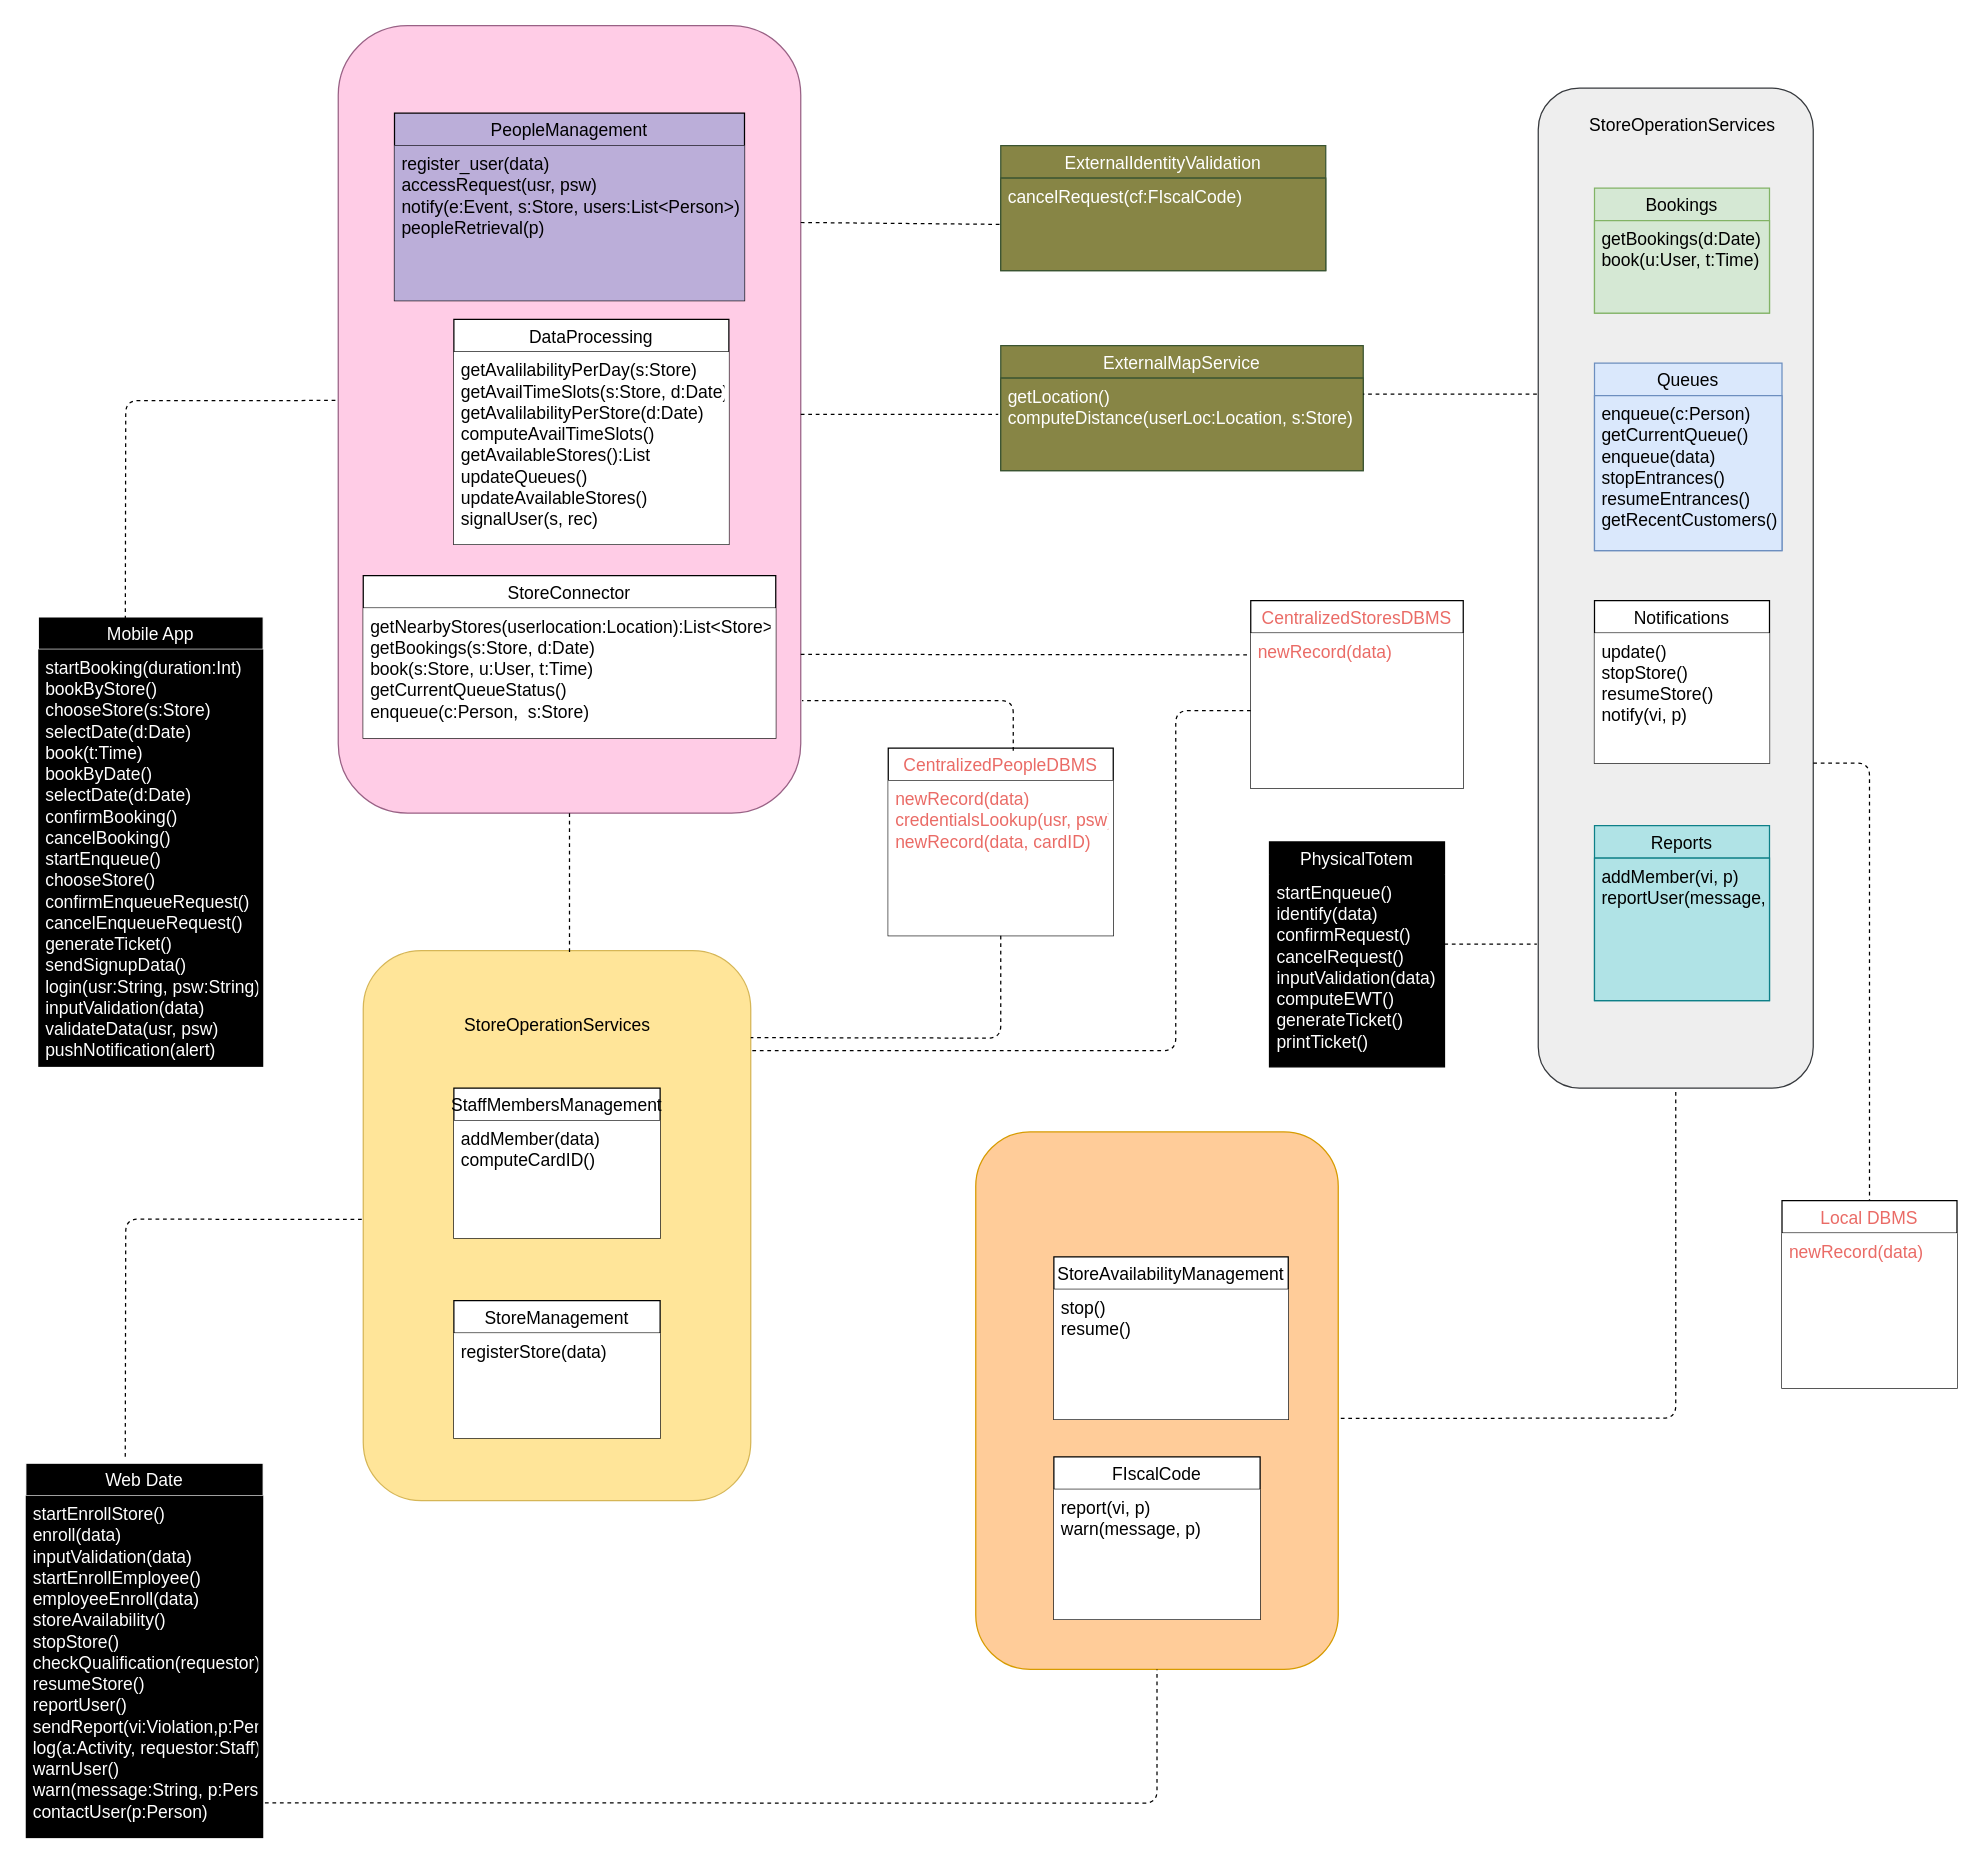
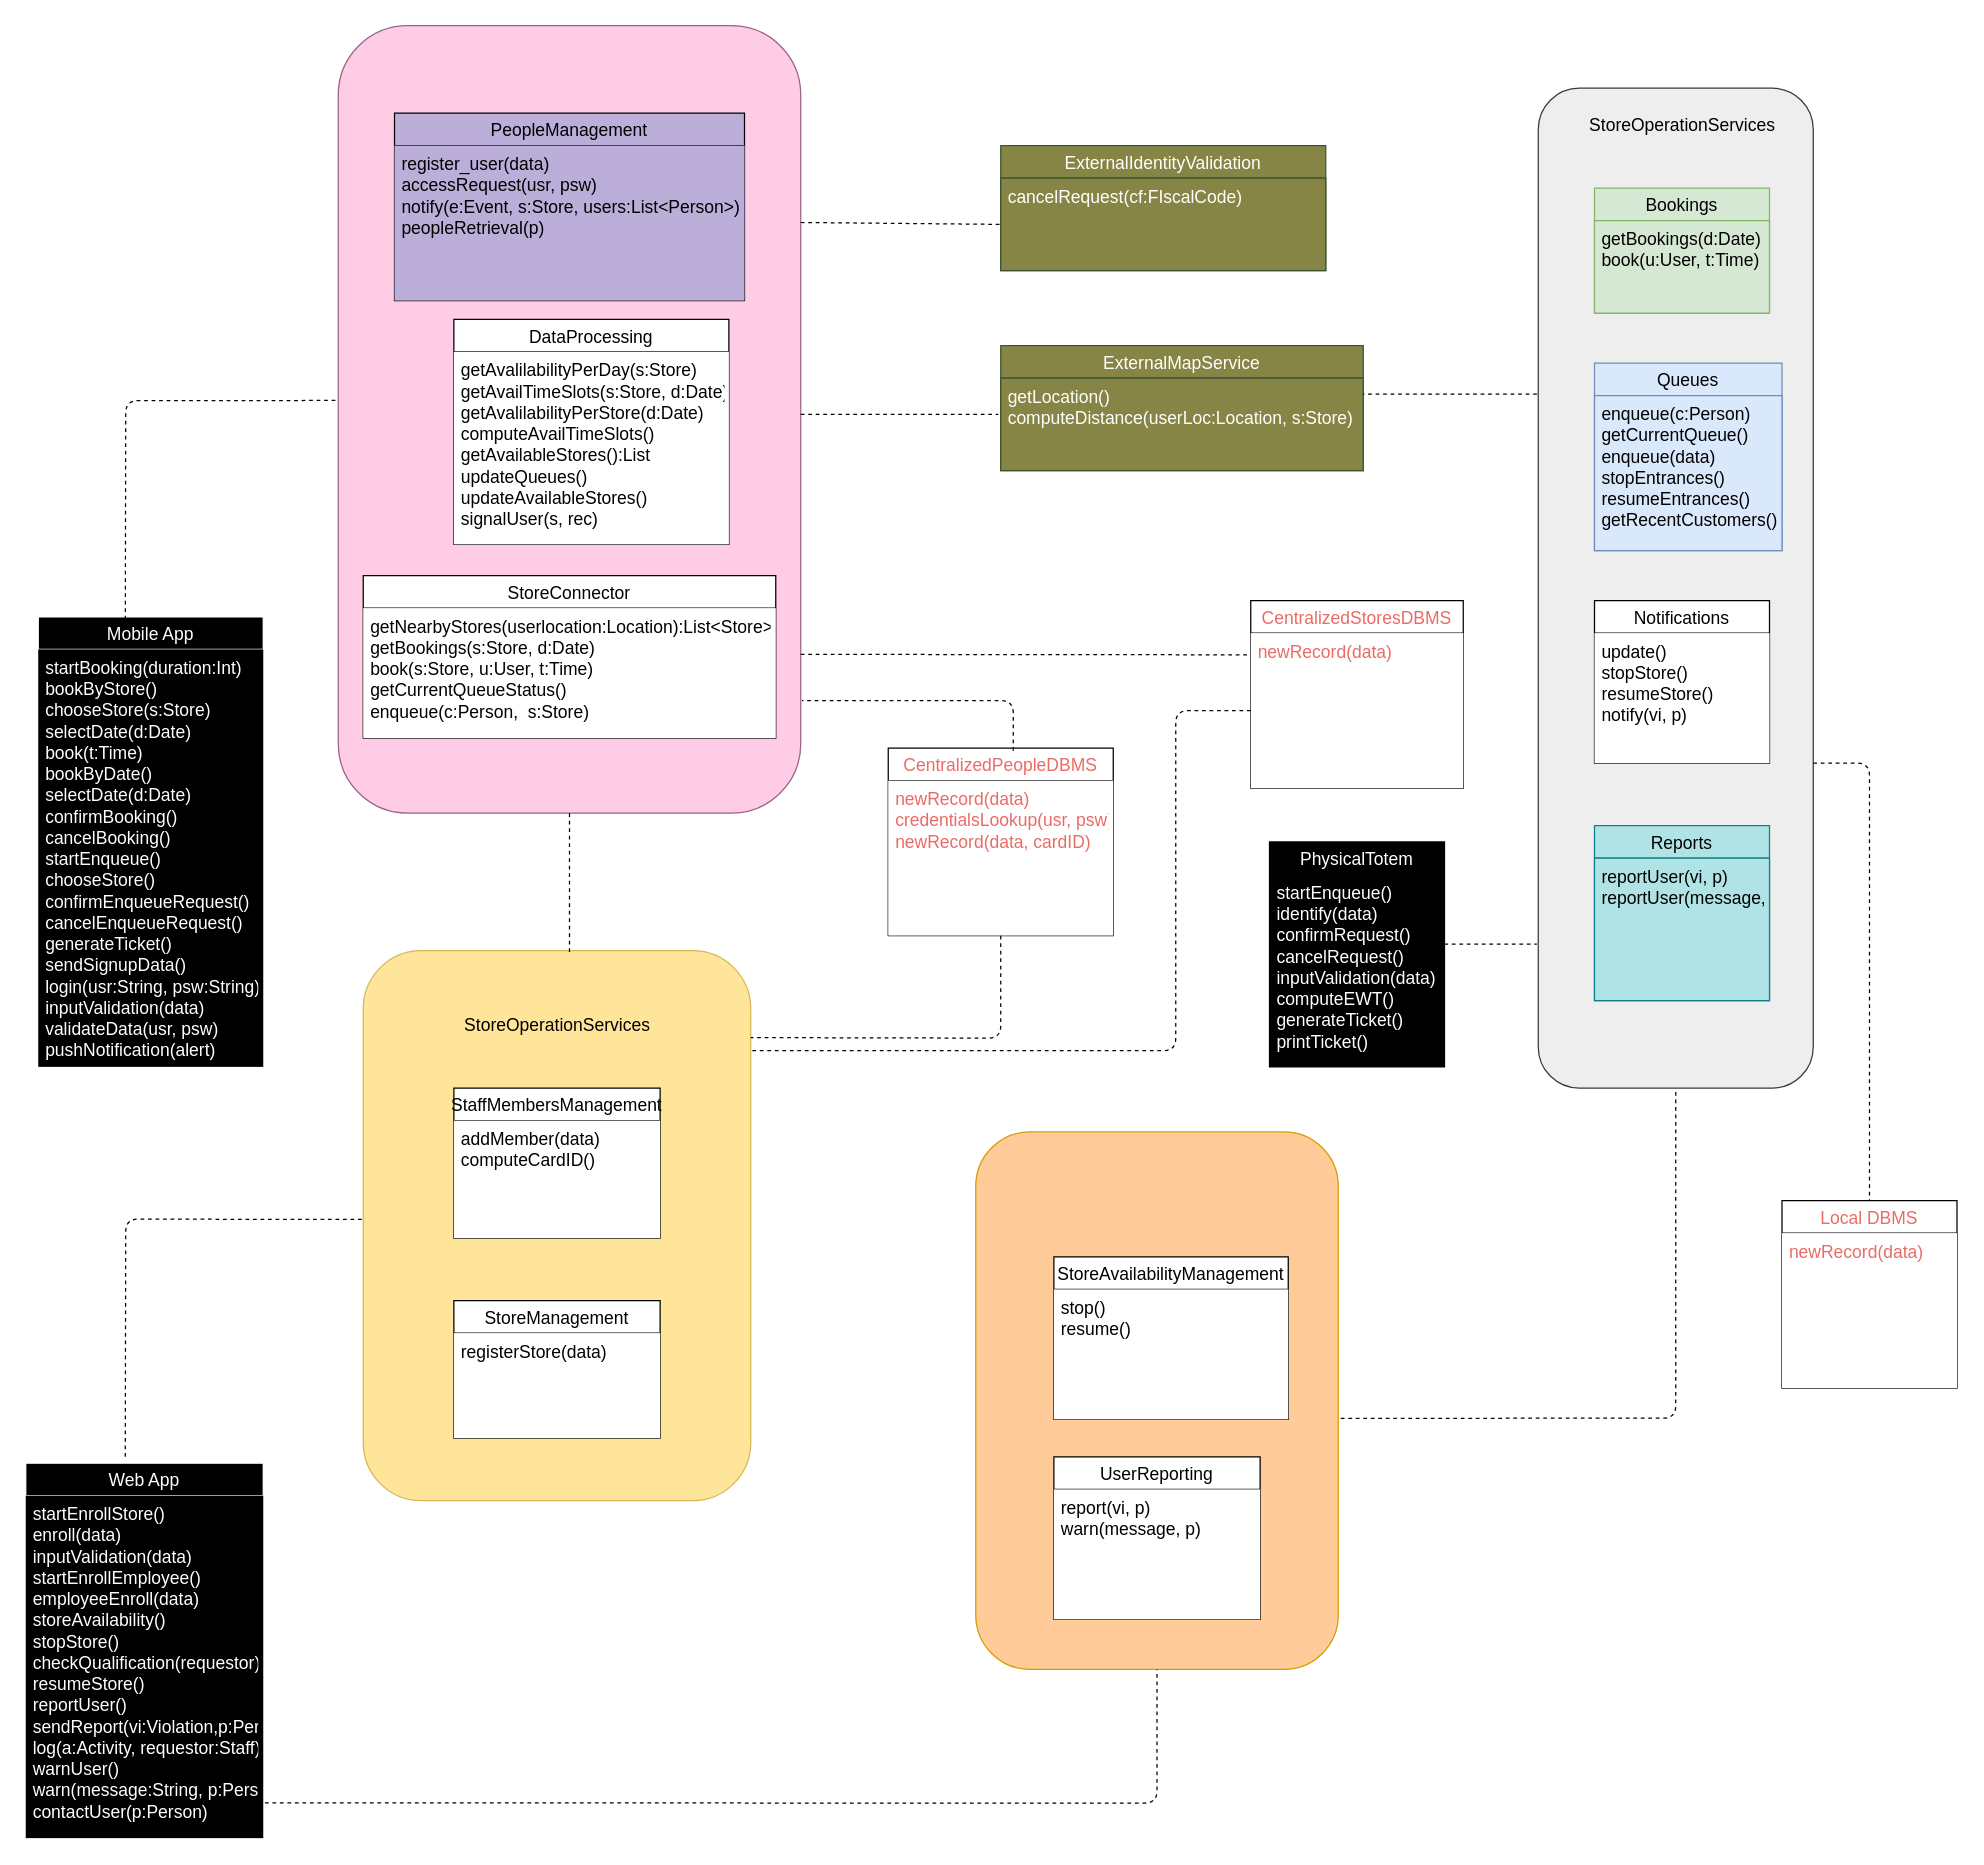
(1673, 877) -> (1678, 877)
(1156, 1474) -> (1156, 1474)
(144, 1480) -> (144, 1480)
